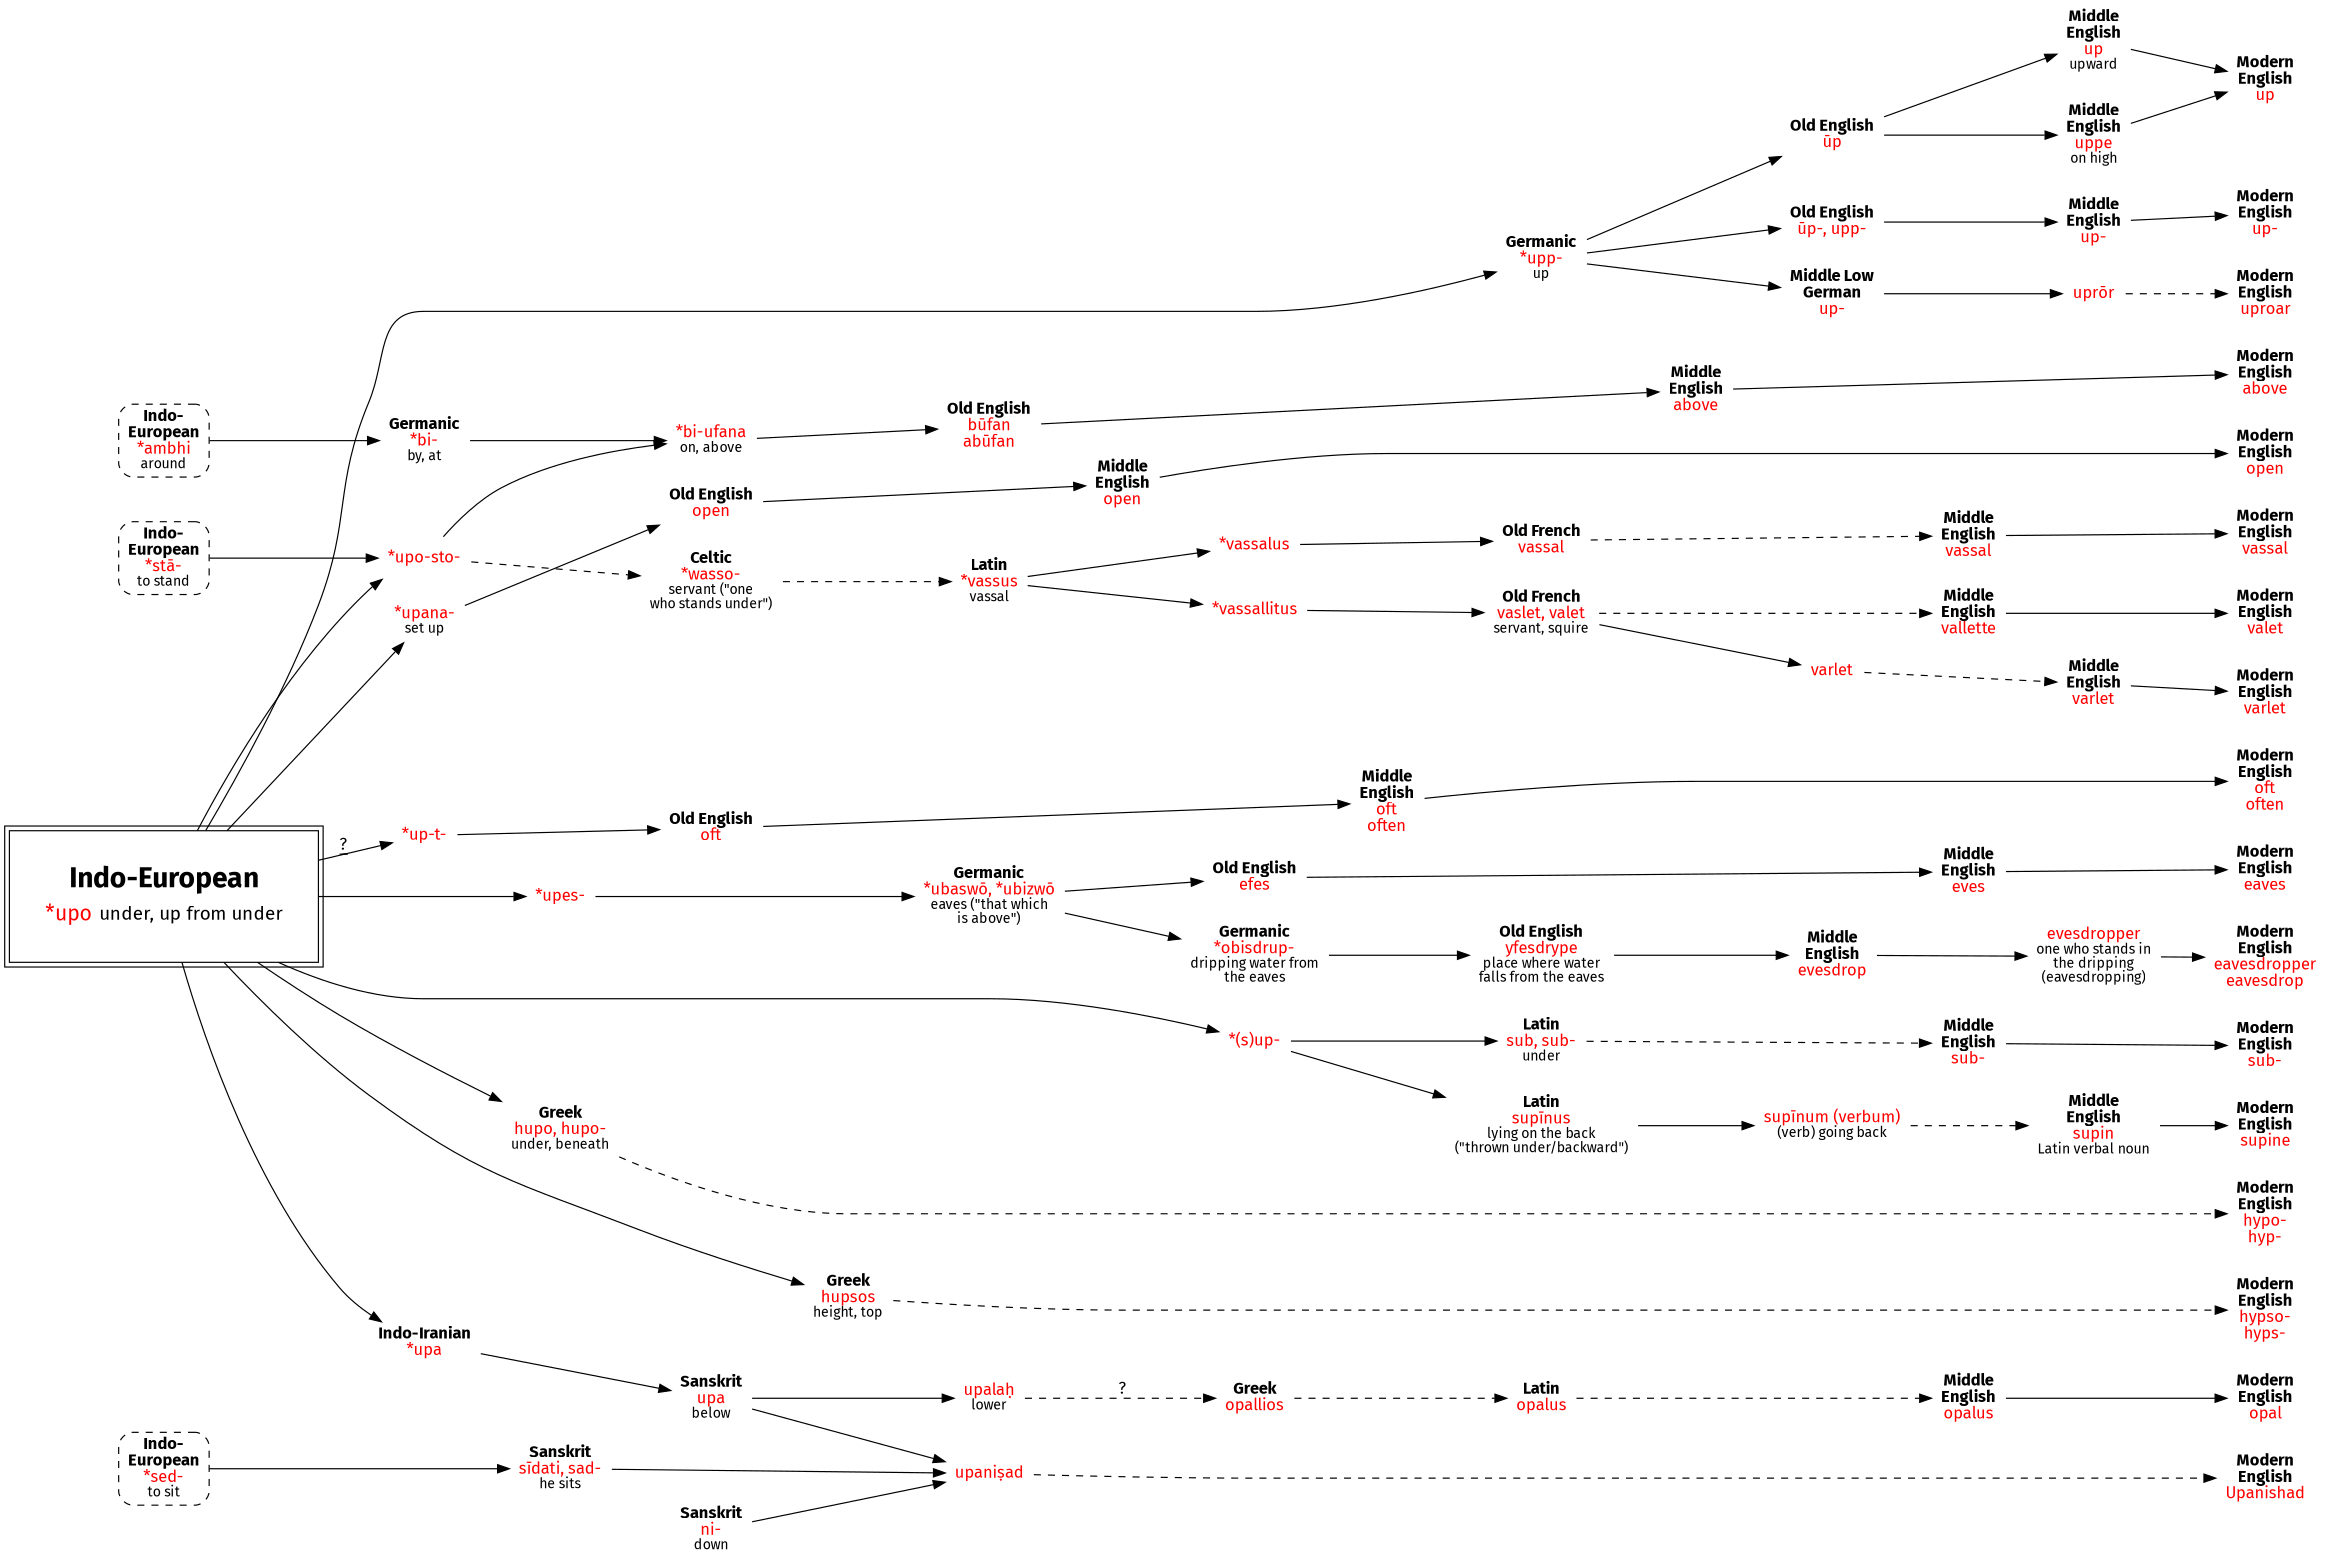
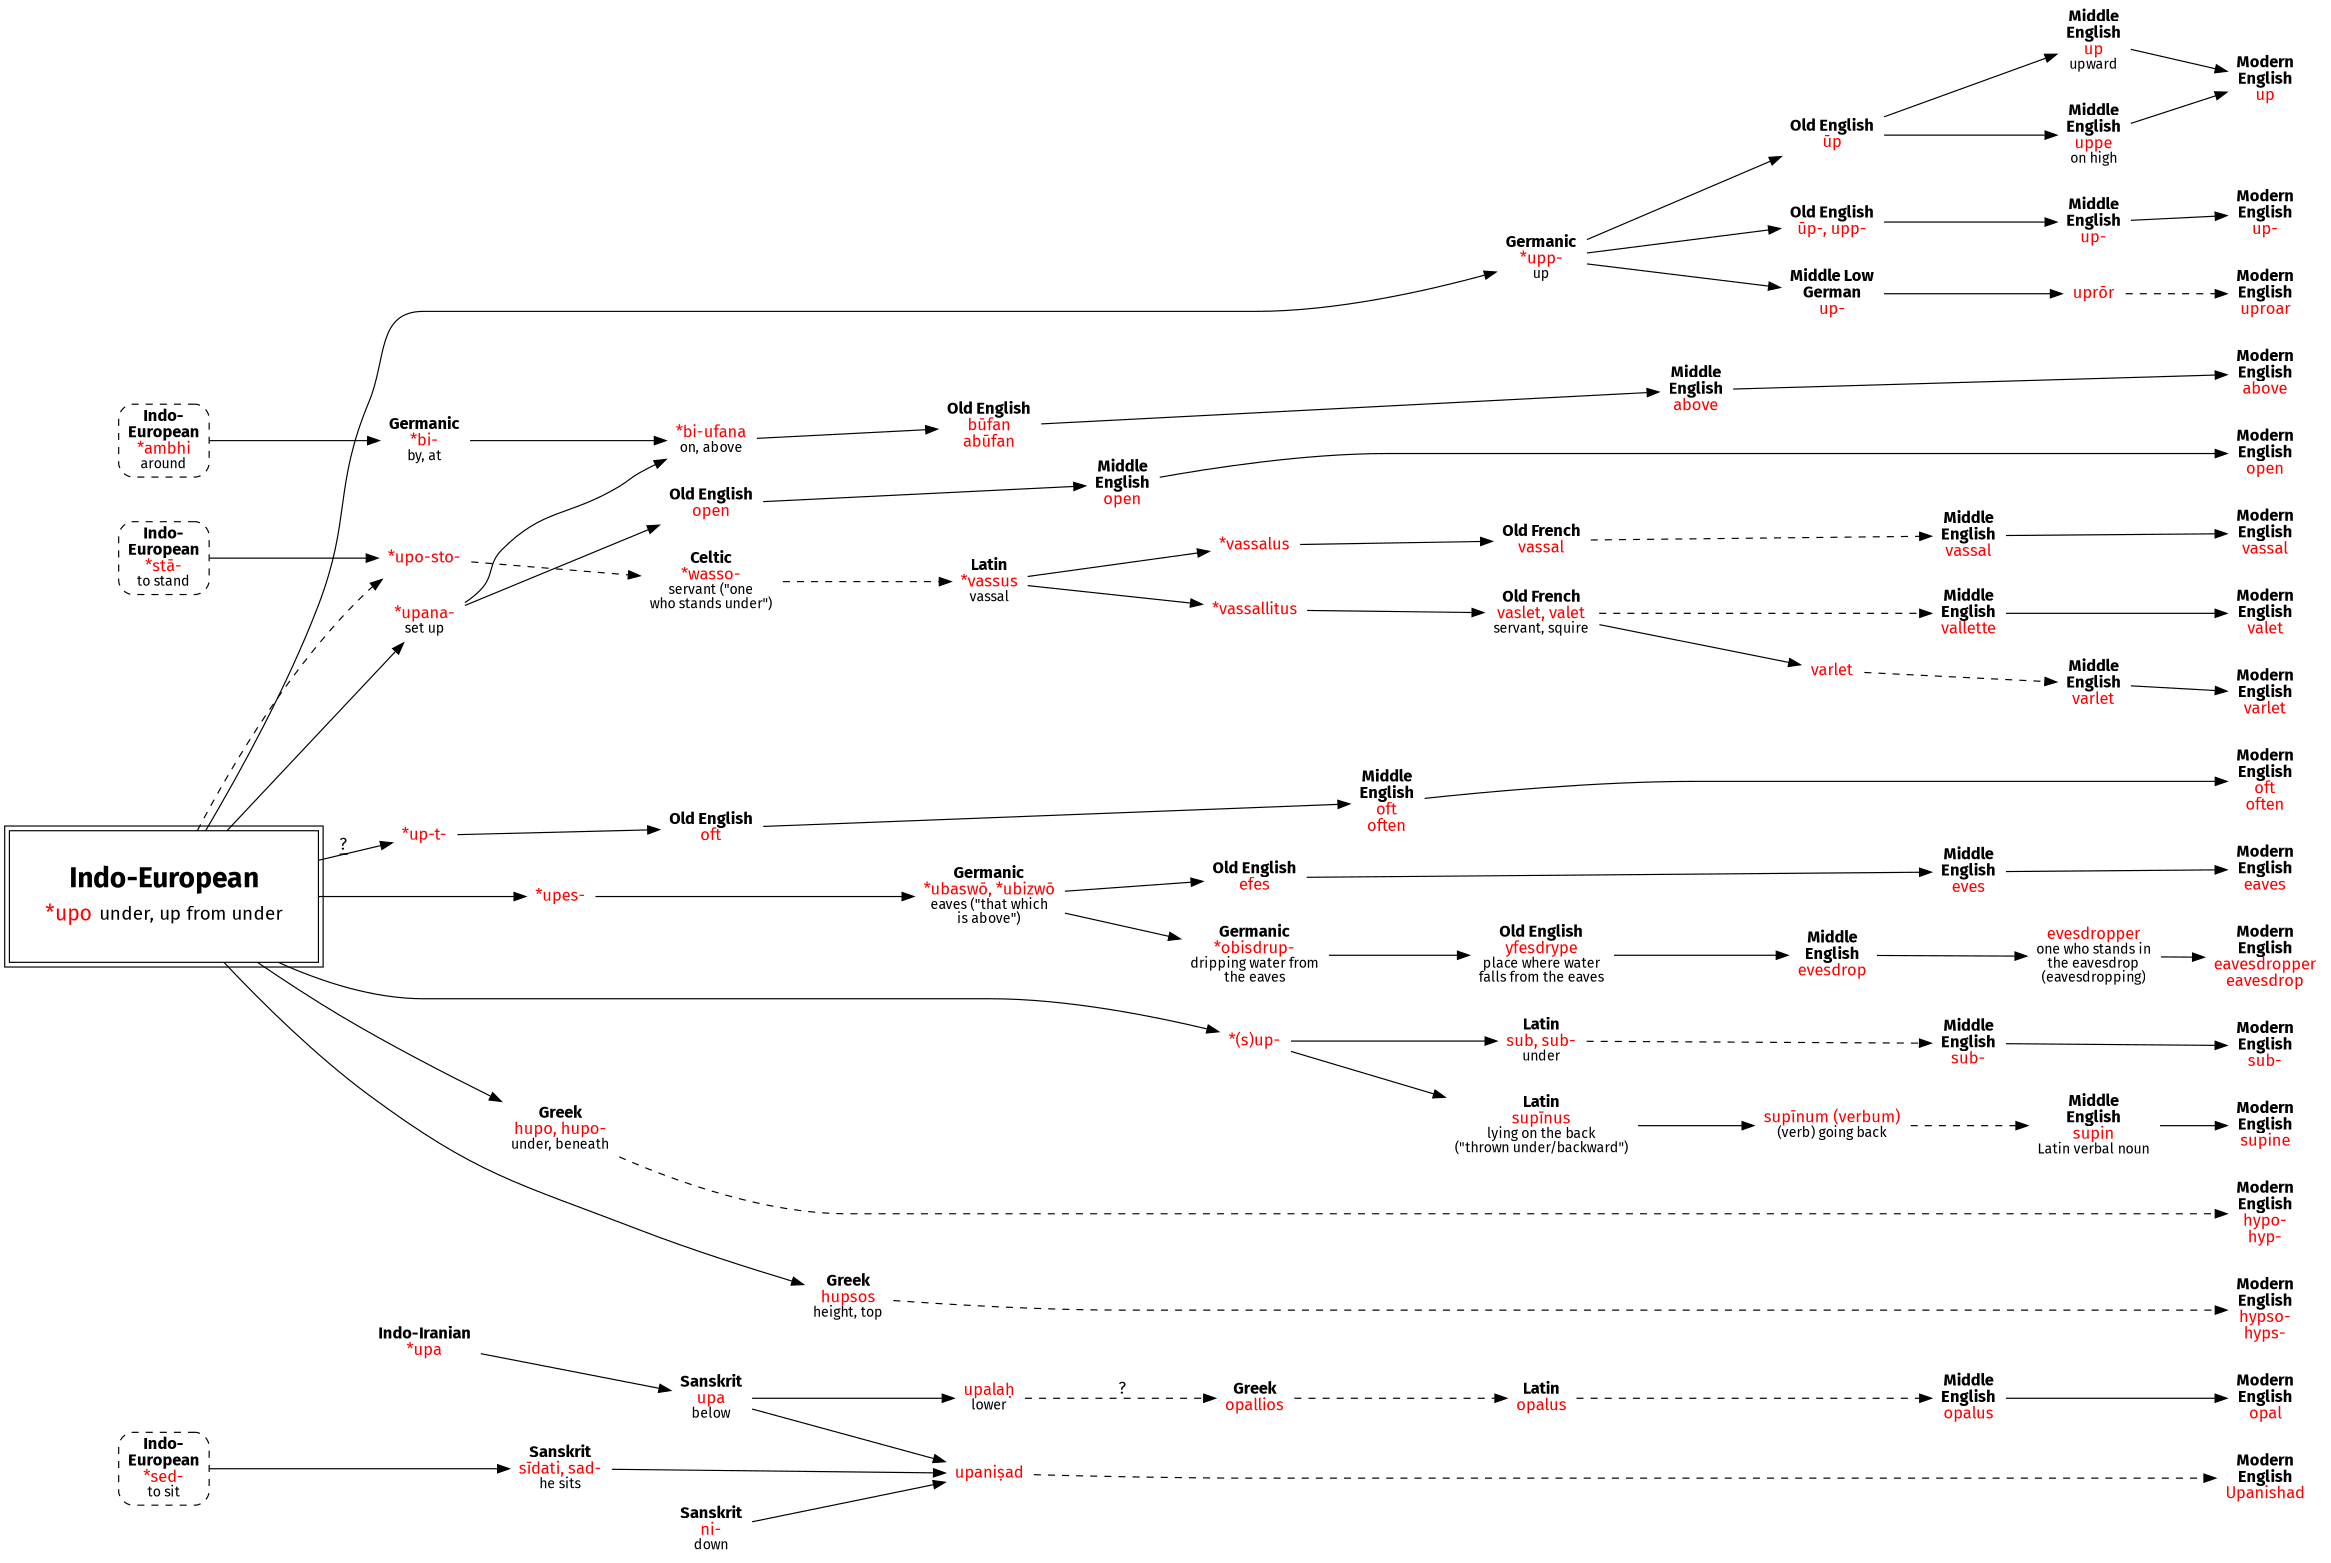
(539, 471) -> (547, 518)
(302, 665) -> (302, 665)
(2094, 963) -> (2094, 963)
(254, 1152) -> none
